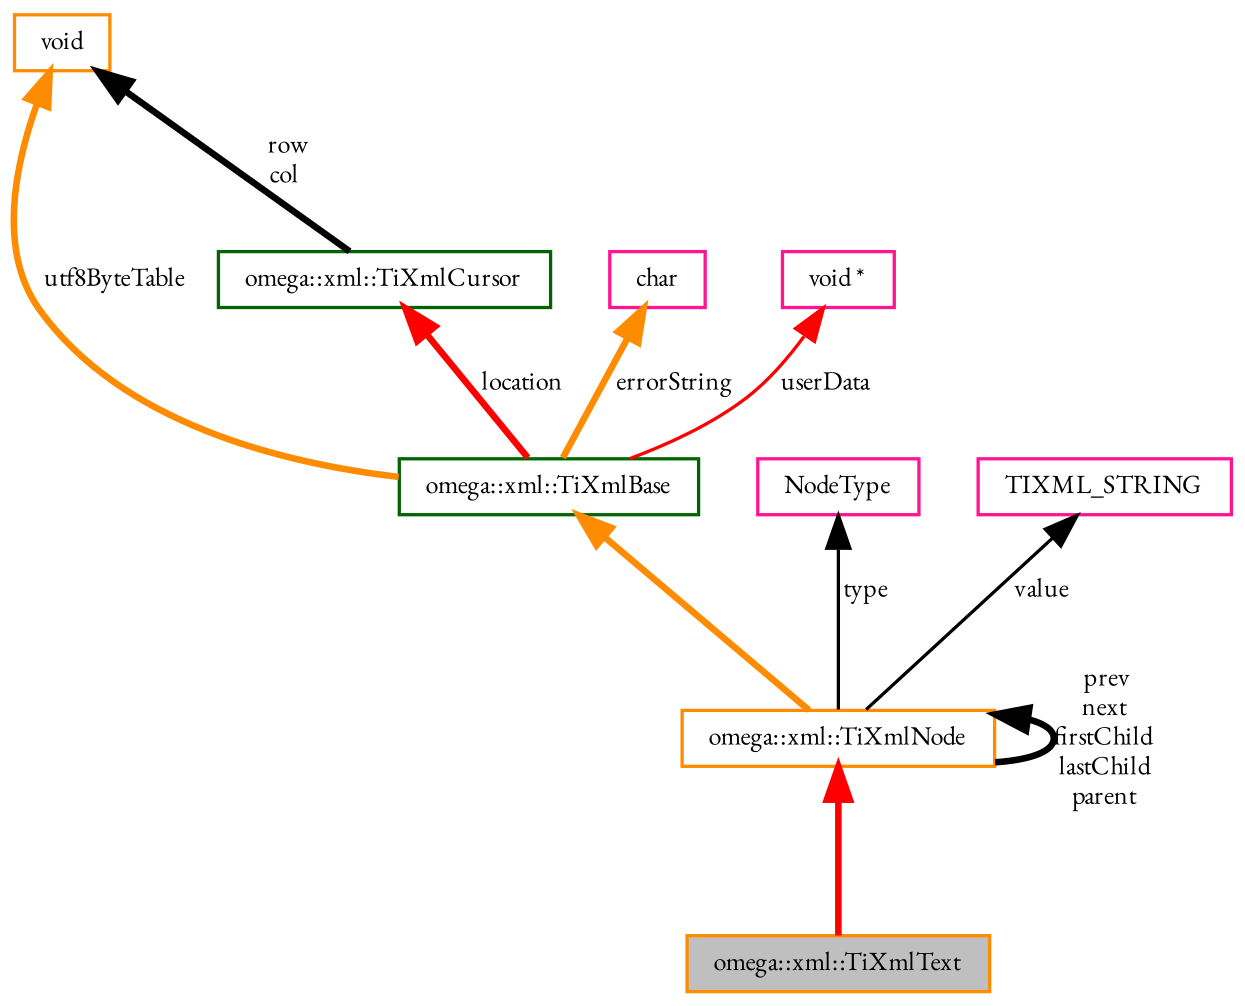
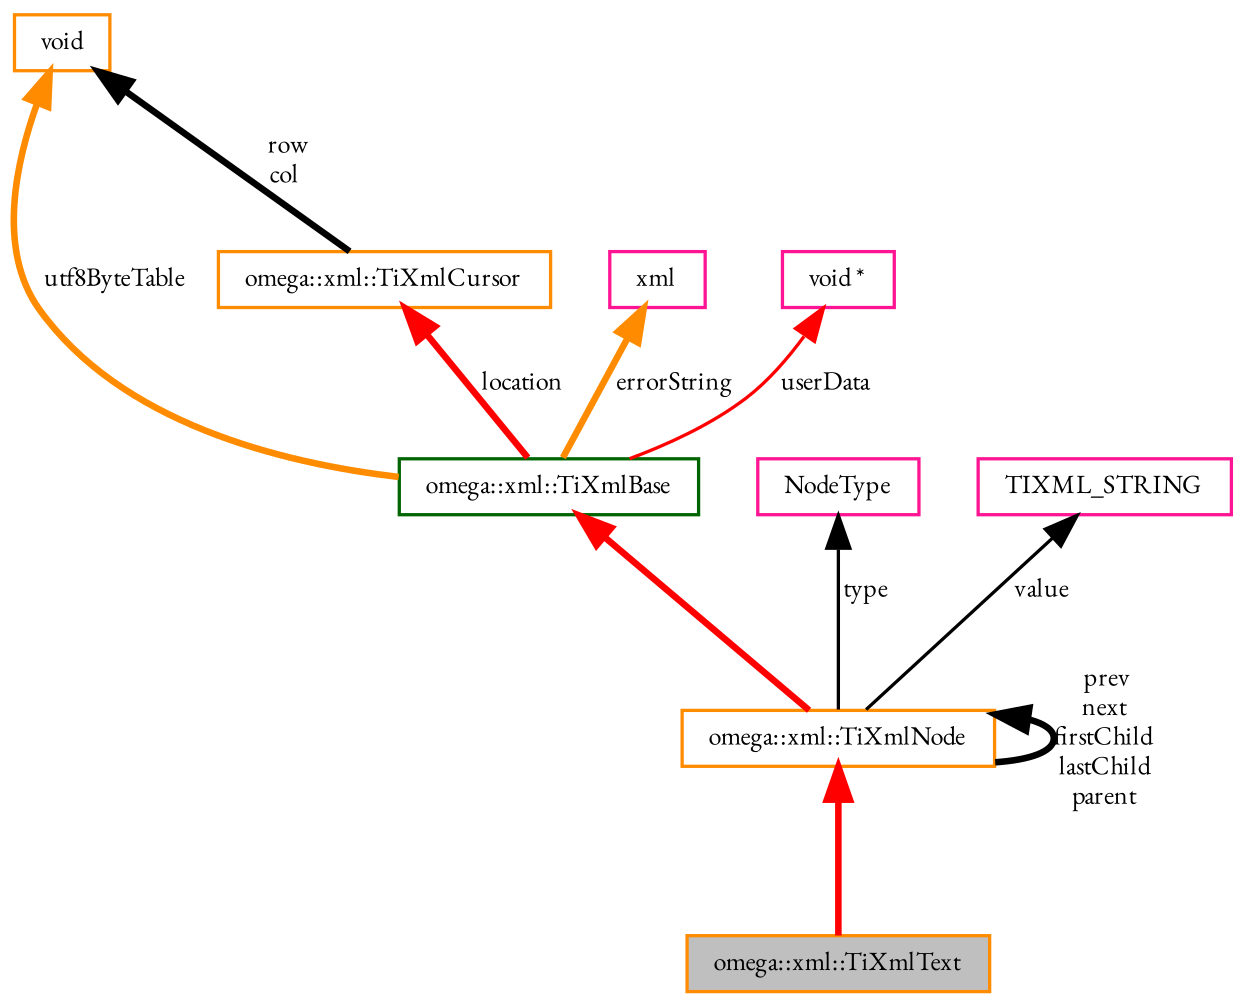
(385, 280) -> (385, 280)
(657, 280) -> (657, 280)
(707, 624) -> (707, 624)
